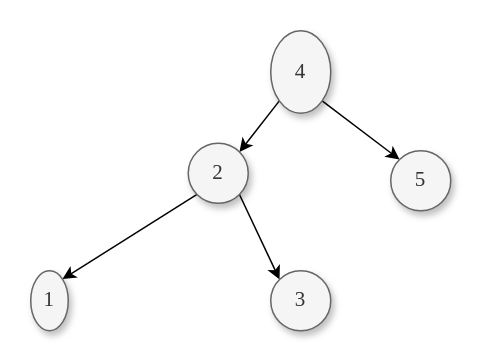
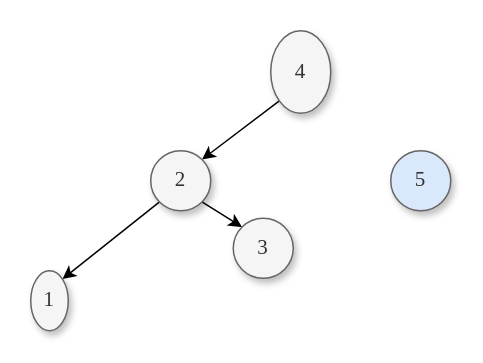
(357, 127) -> none
(218, 173) -> (181, 181)
(421, 181) -> (421, 181)
(301, 301) -> (263, 248)
